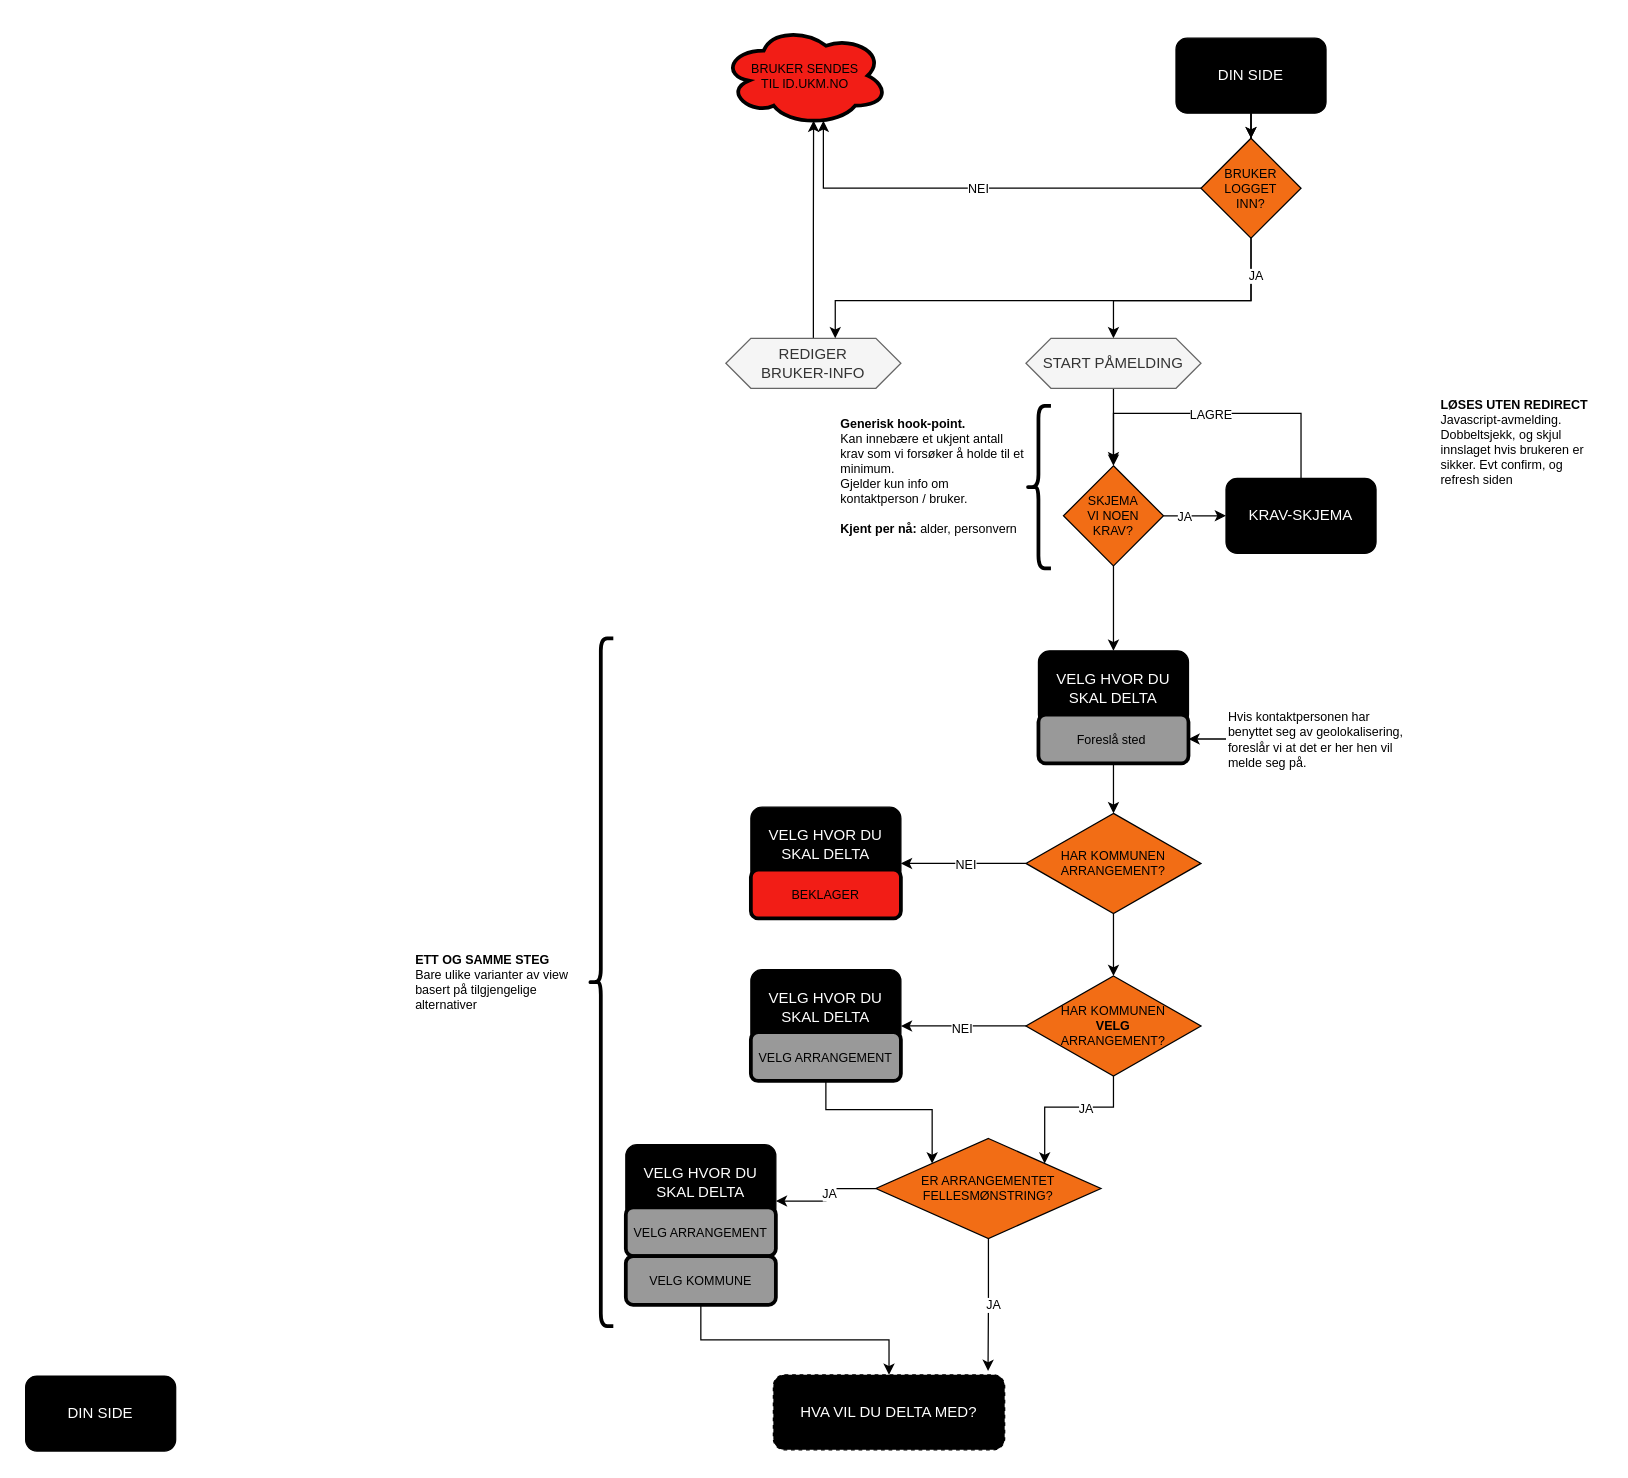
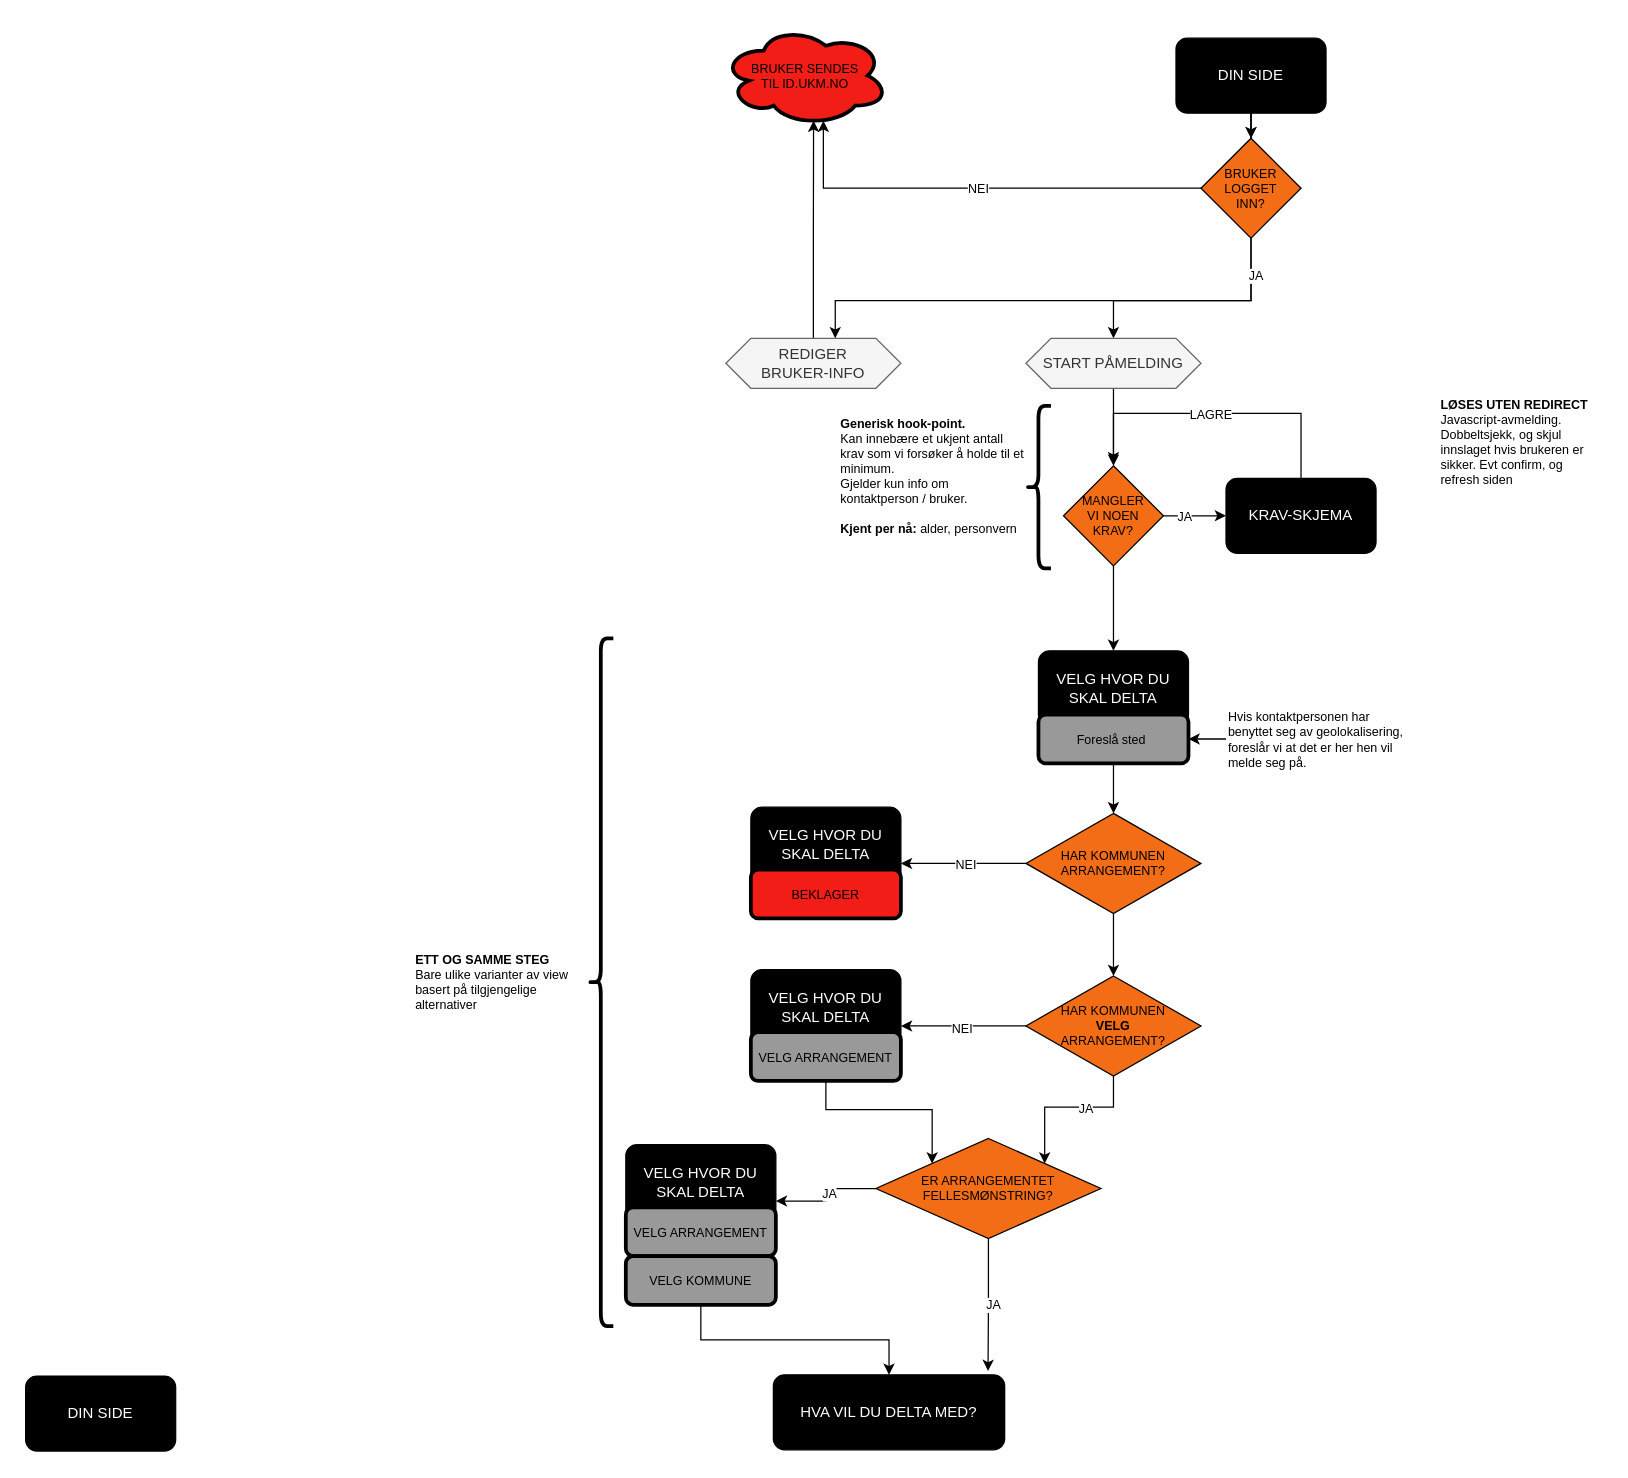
(1113, 516) -> (1113, 516)
(889, 1412) -> (889, 1412)
